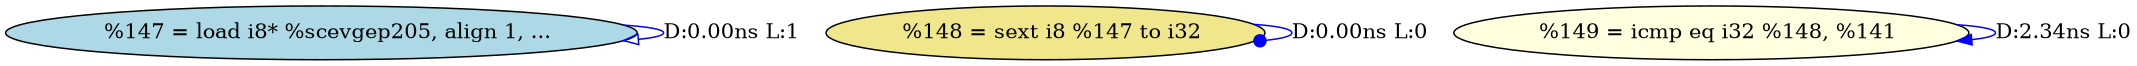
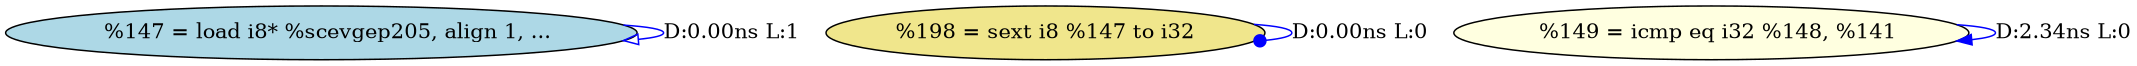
(1045, 33) -> (1045, 33)
